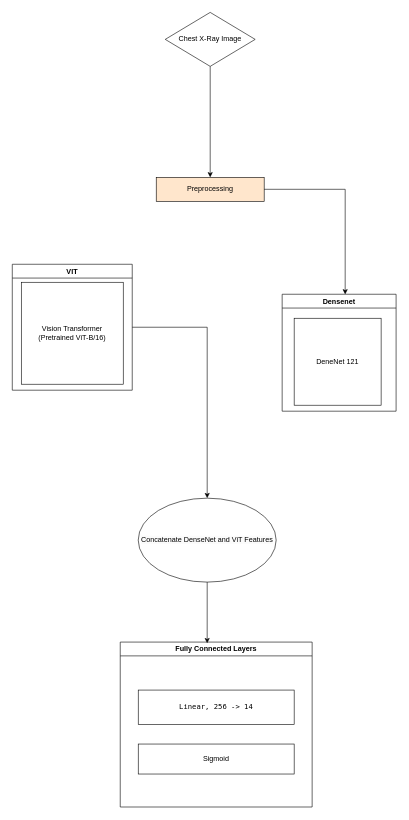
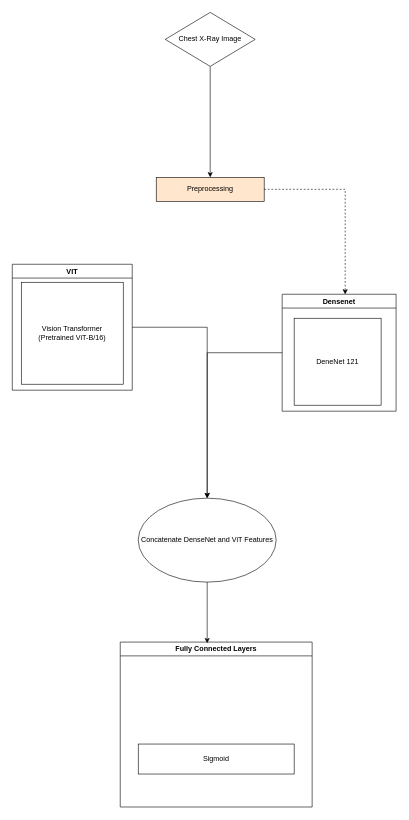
(345, 198) -> (345, 198)
none -> (245, 353)
(216, 708) -> none
